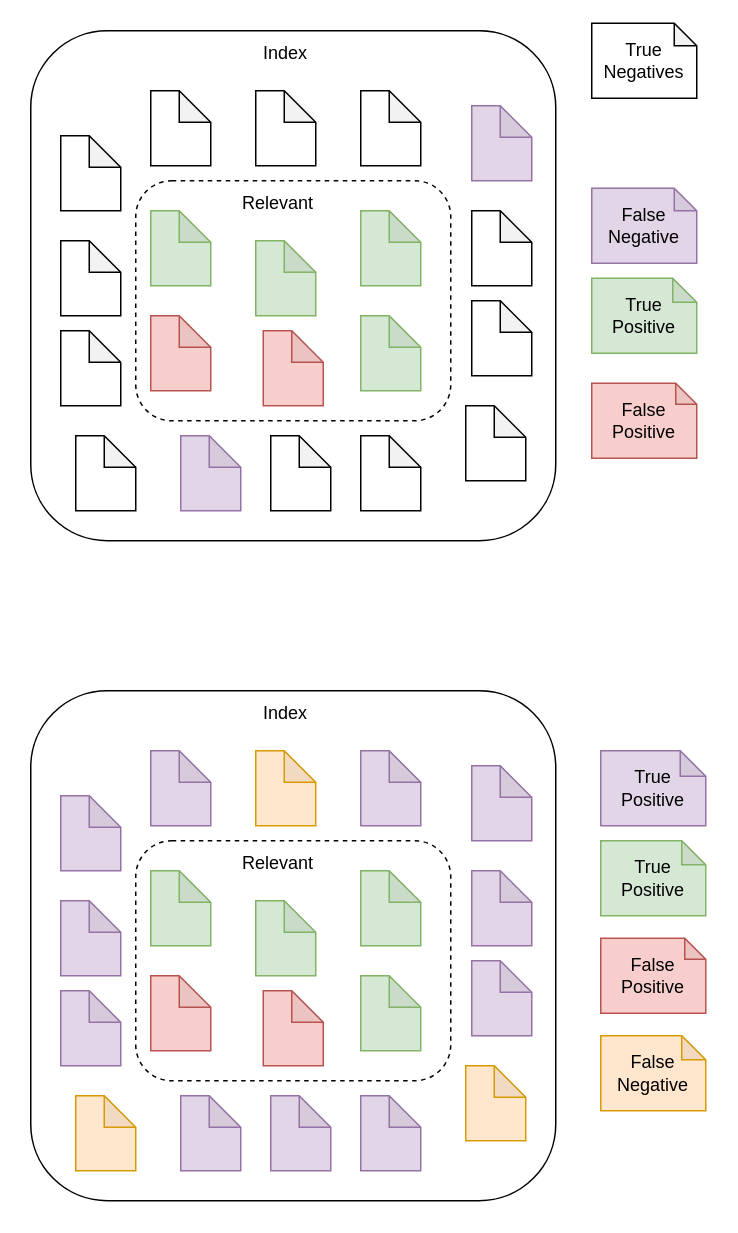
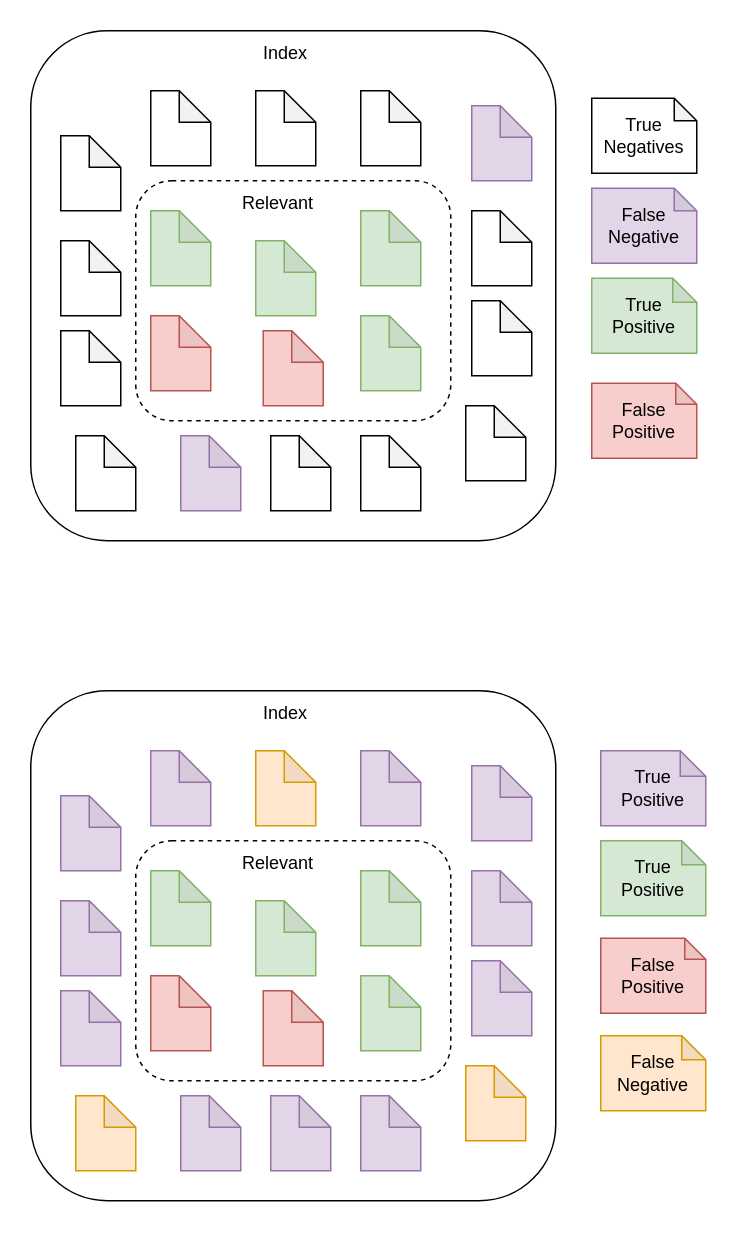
(644, 61) -> (644, 136)
